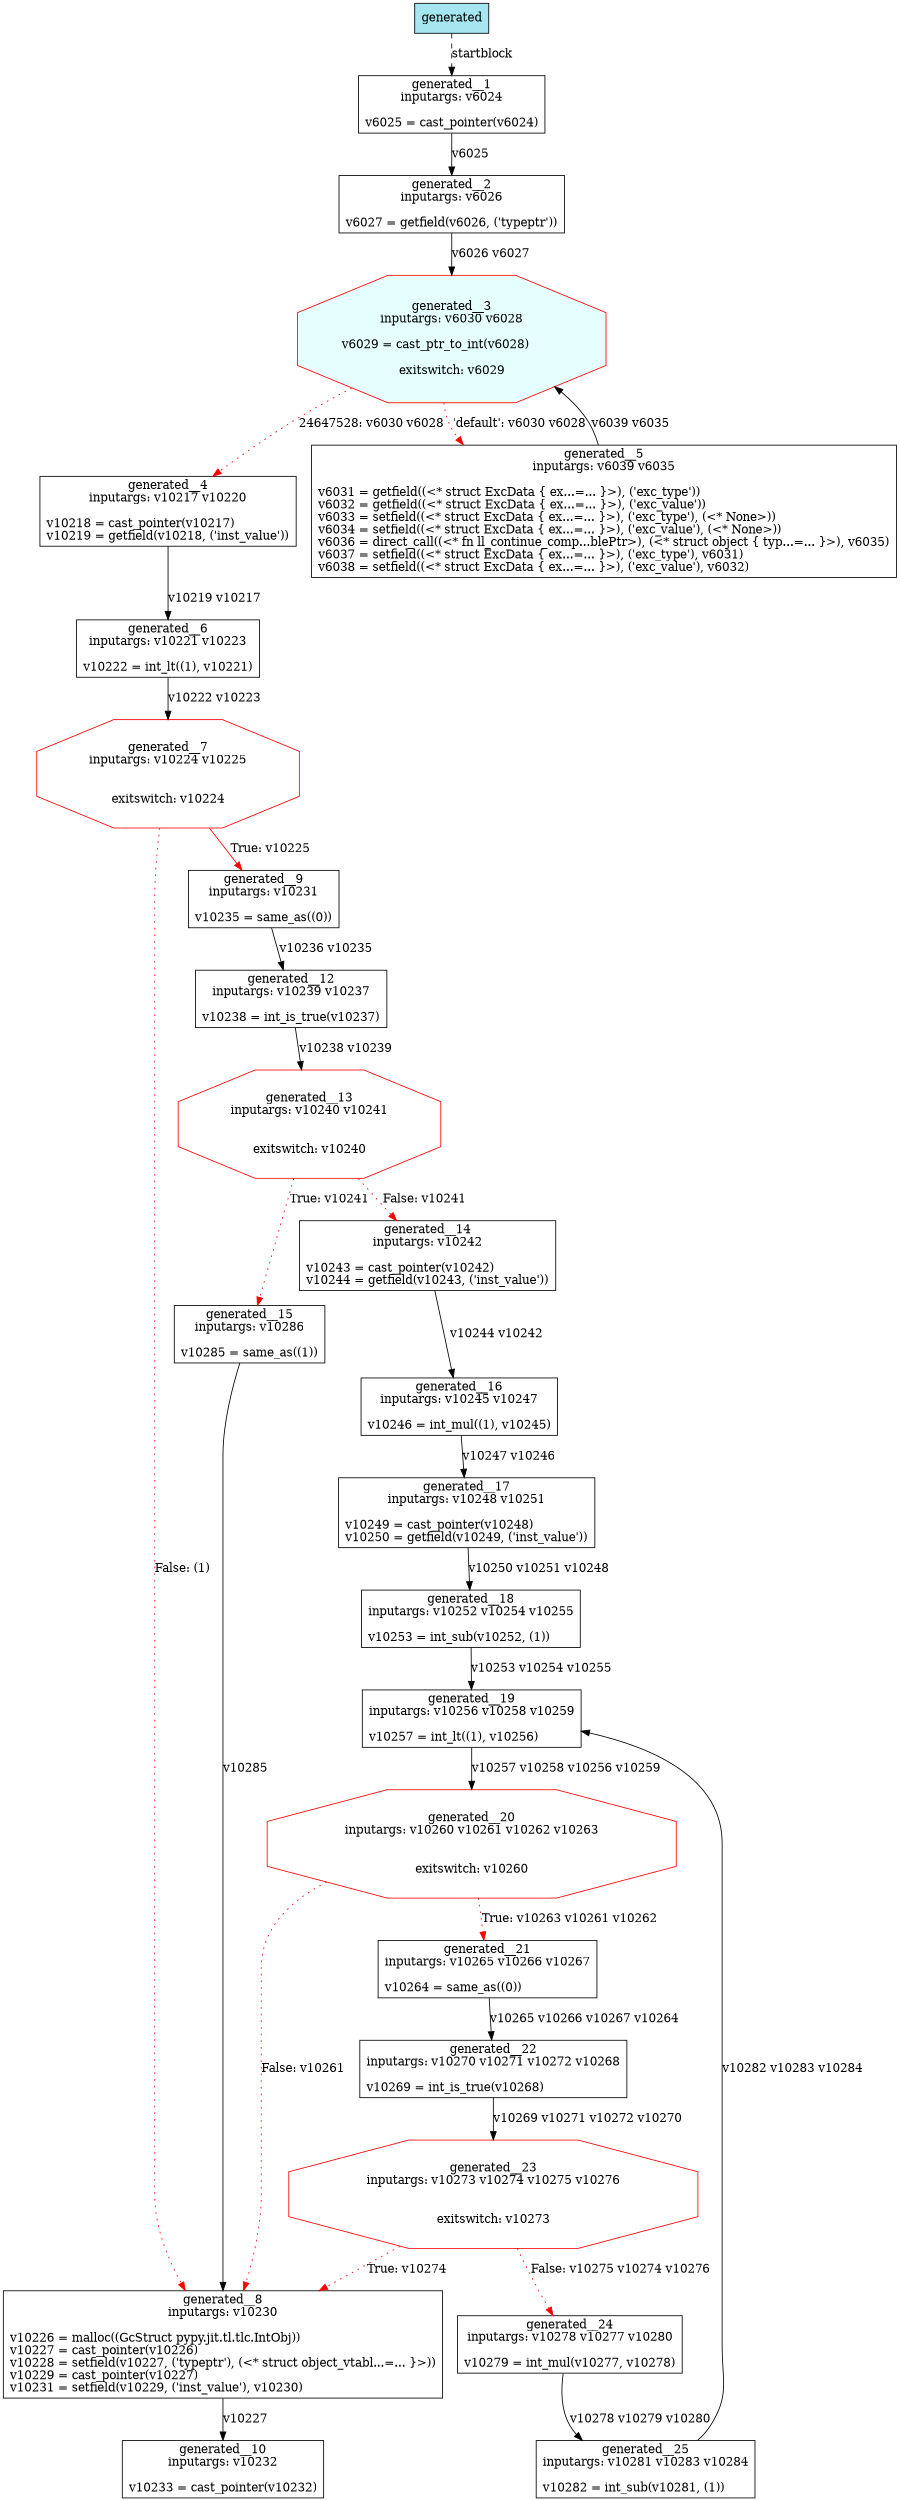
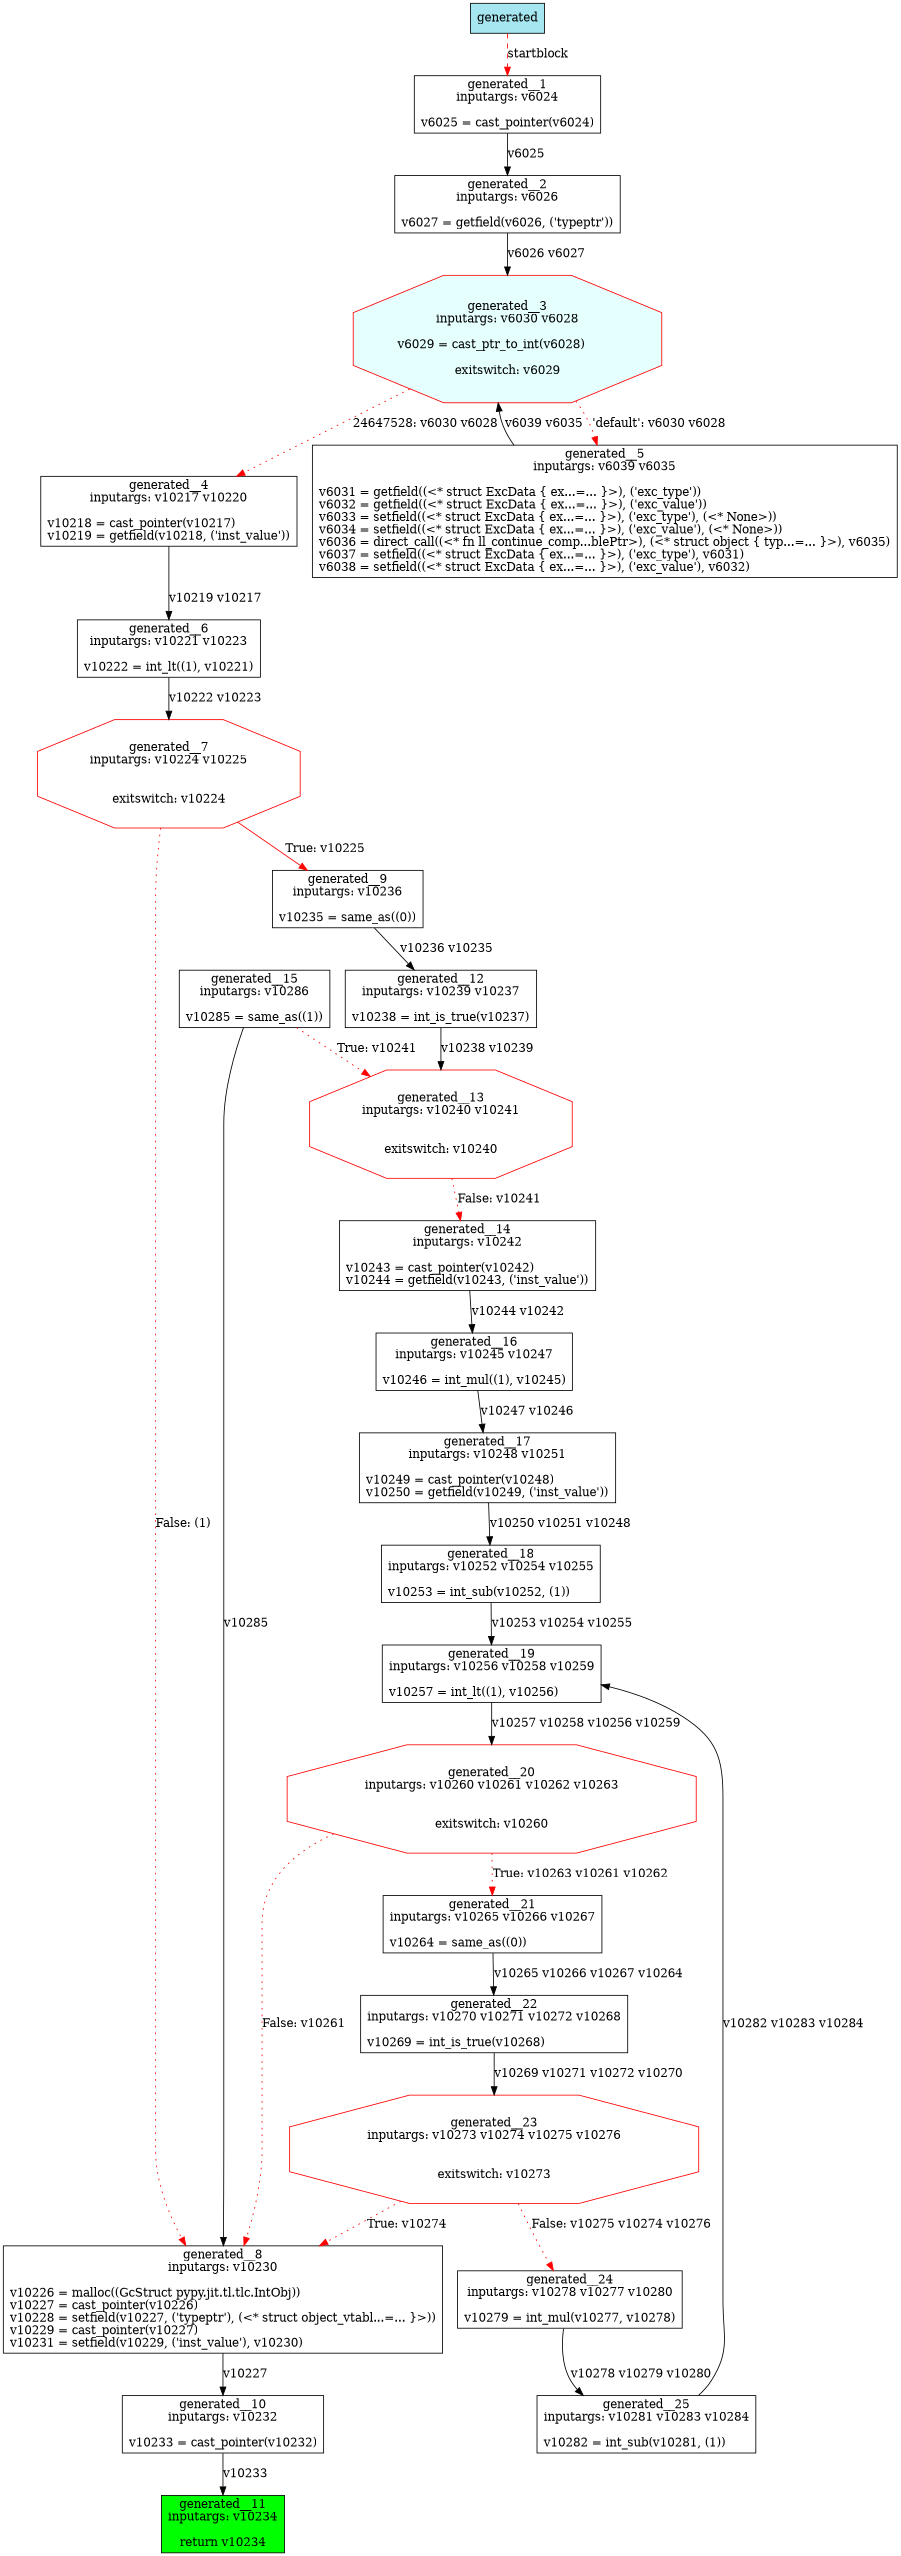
(452, 50) -> (507, 50)
(264, 899) -> (348, 899)
(277, 1238) -> (330, 1050)
none -> (223, 2524)
